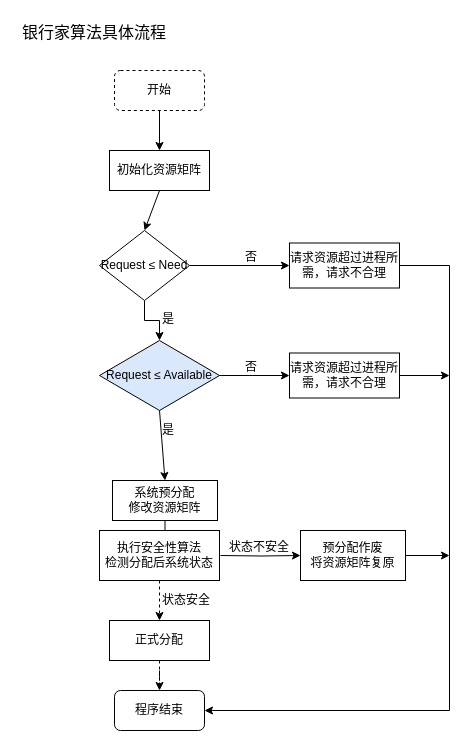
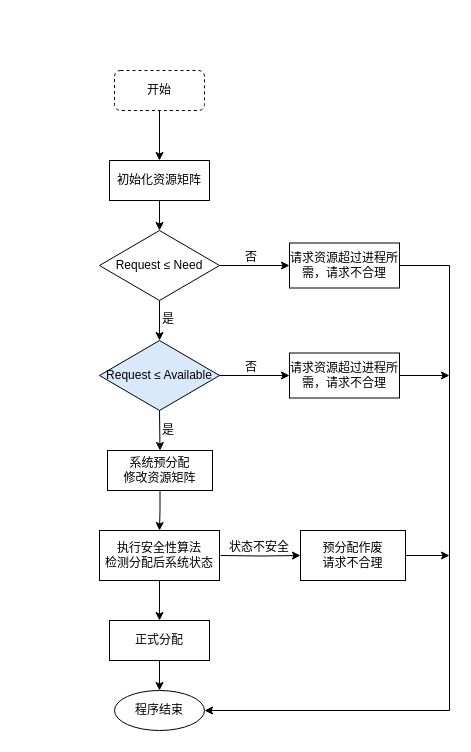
(101, 31) -> none
(160, 171) -> (160, 181)
(145, 266) -> (160, 266)
(165, 501) -> (160, 471)
(353, 556) -> (353, 556)
(160, 597) -> (160, 597)
(191, 601) -> none
(160, 680) -> (160, 680)
(160, 711) -> (160, 711)
